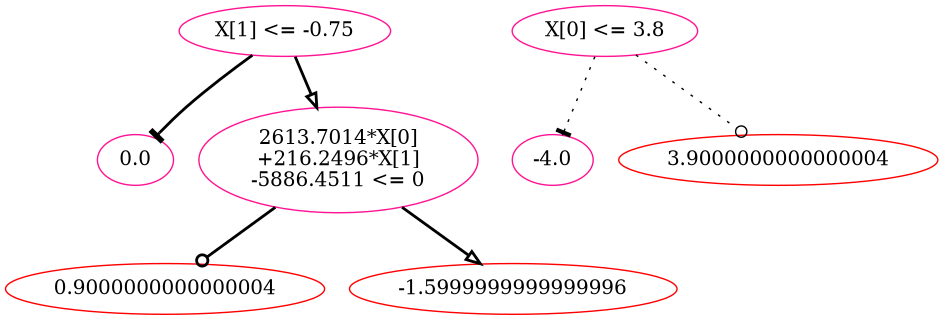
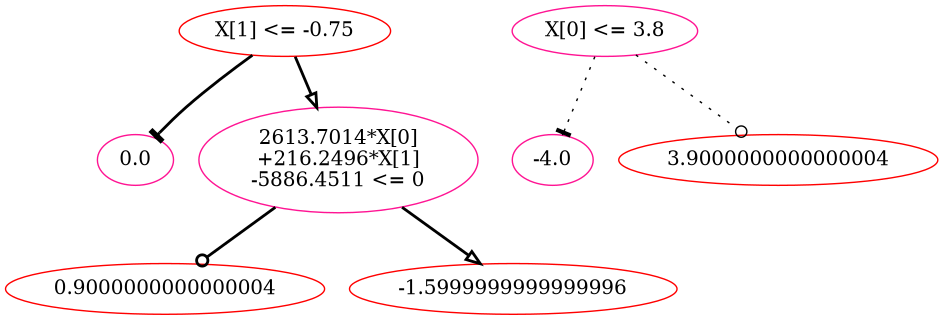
(285, 31) -> (285, 31)
